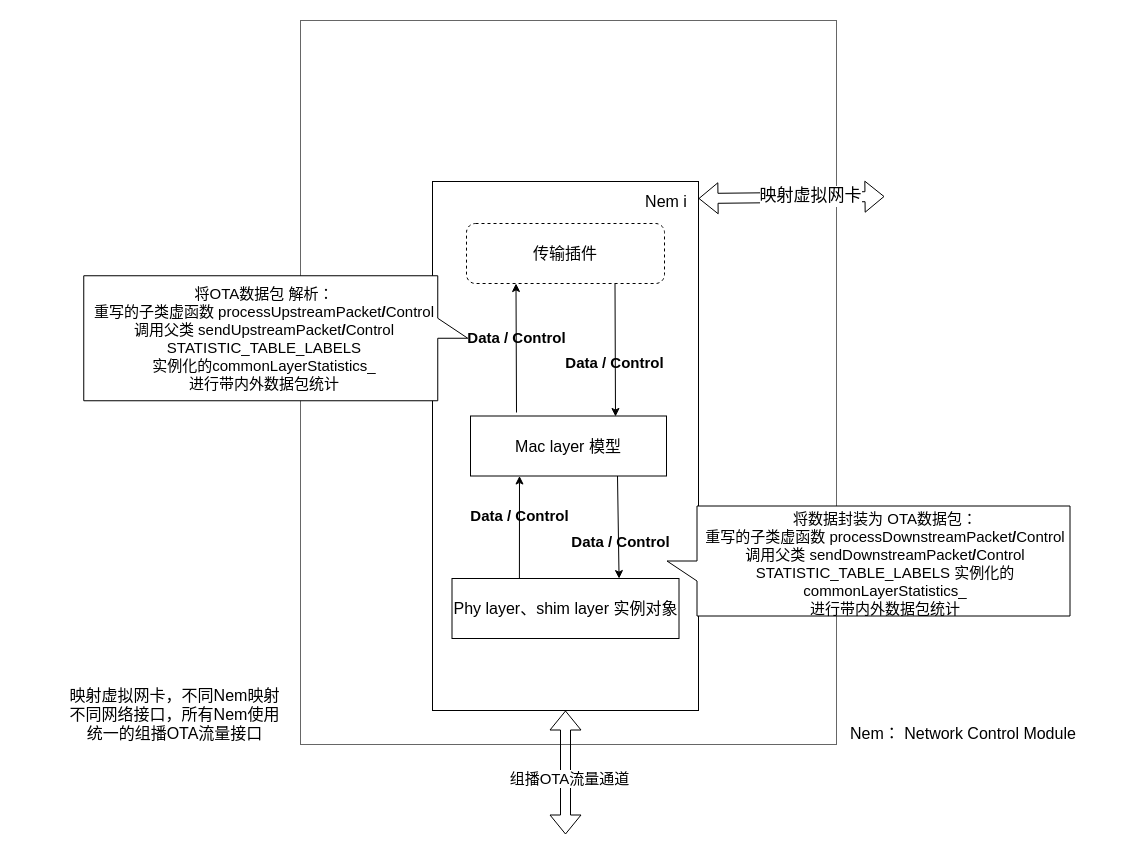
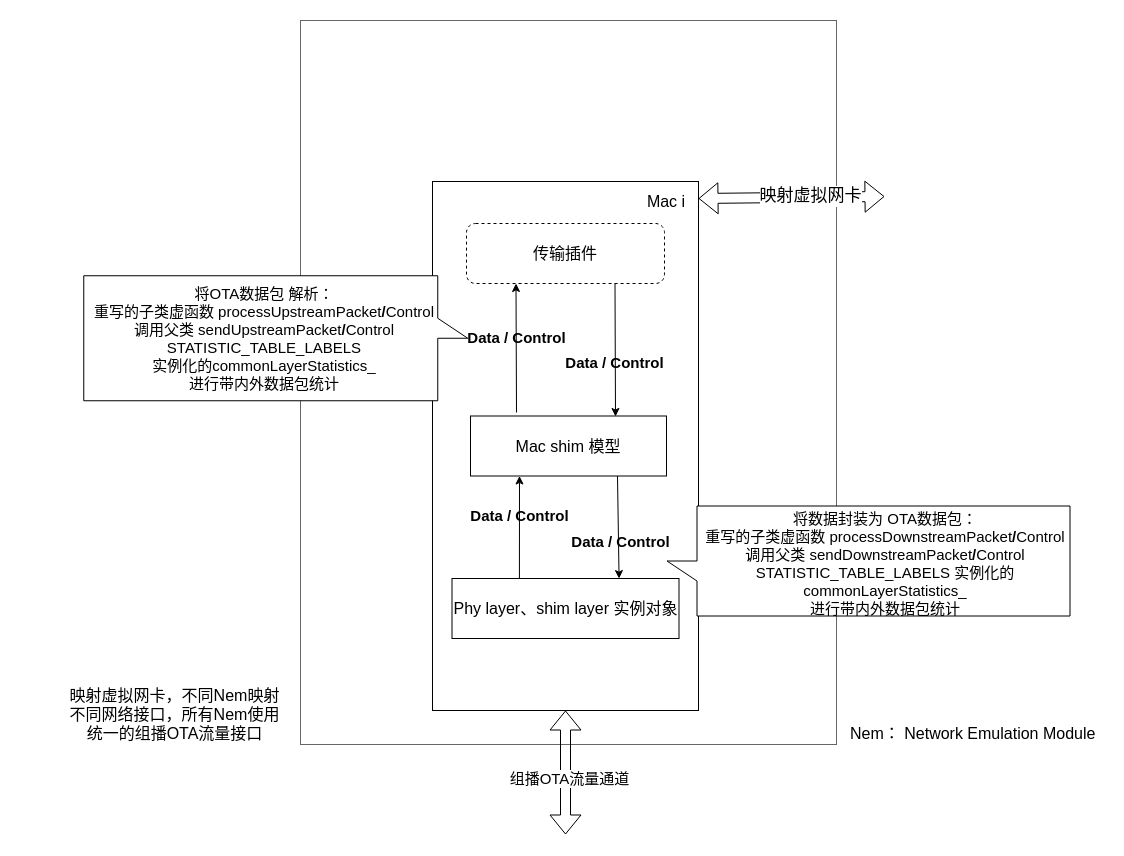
(667, 202) -> (667, 202)
(569, 447) -> (569, 447)
(967, 734) -> (974, 734)
